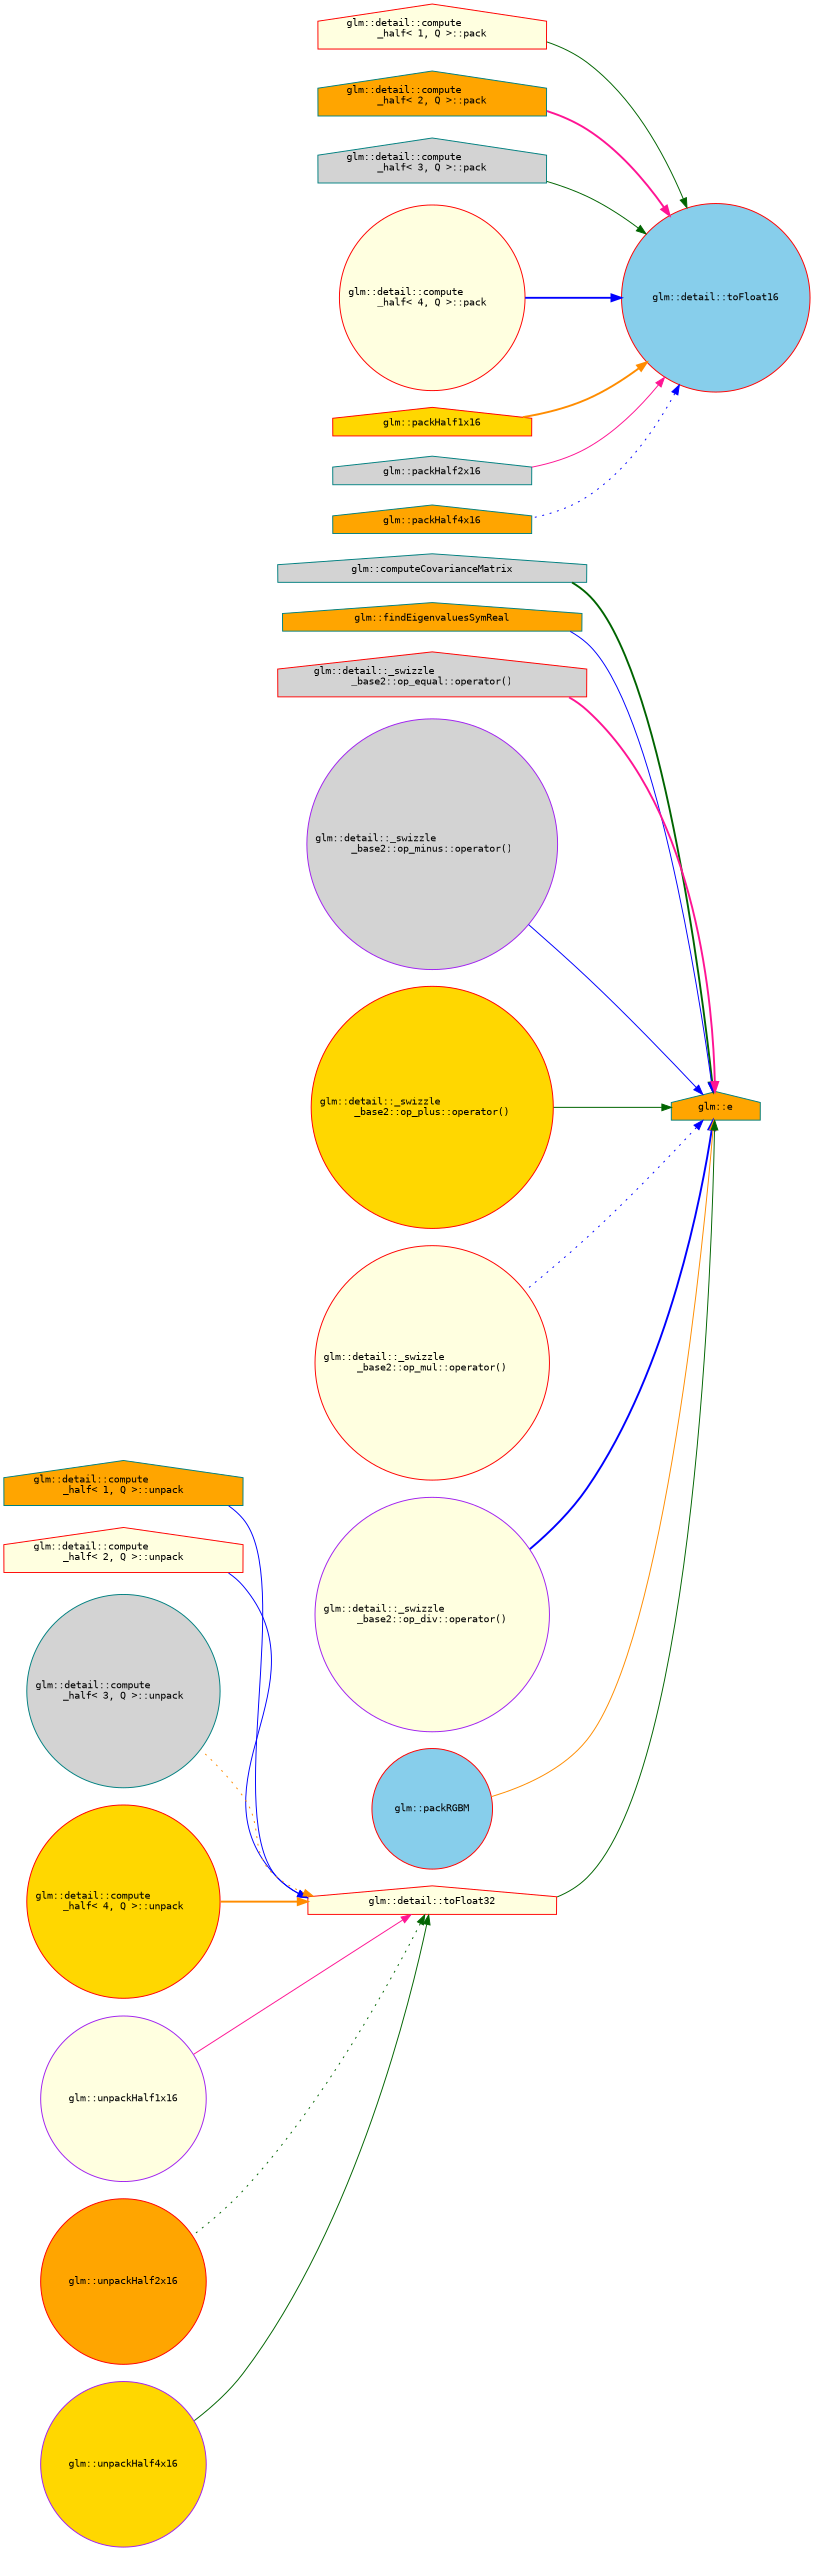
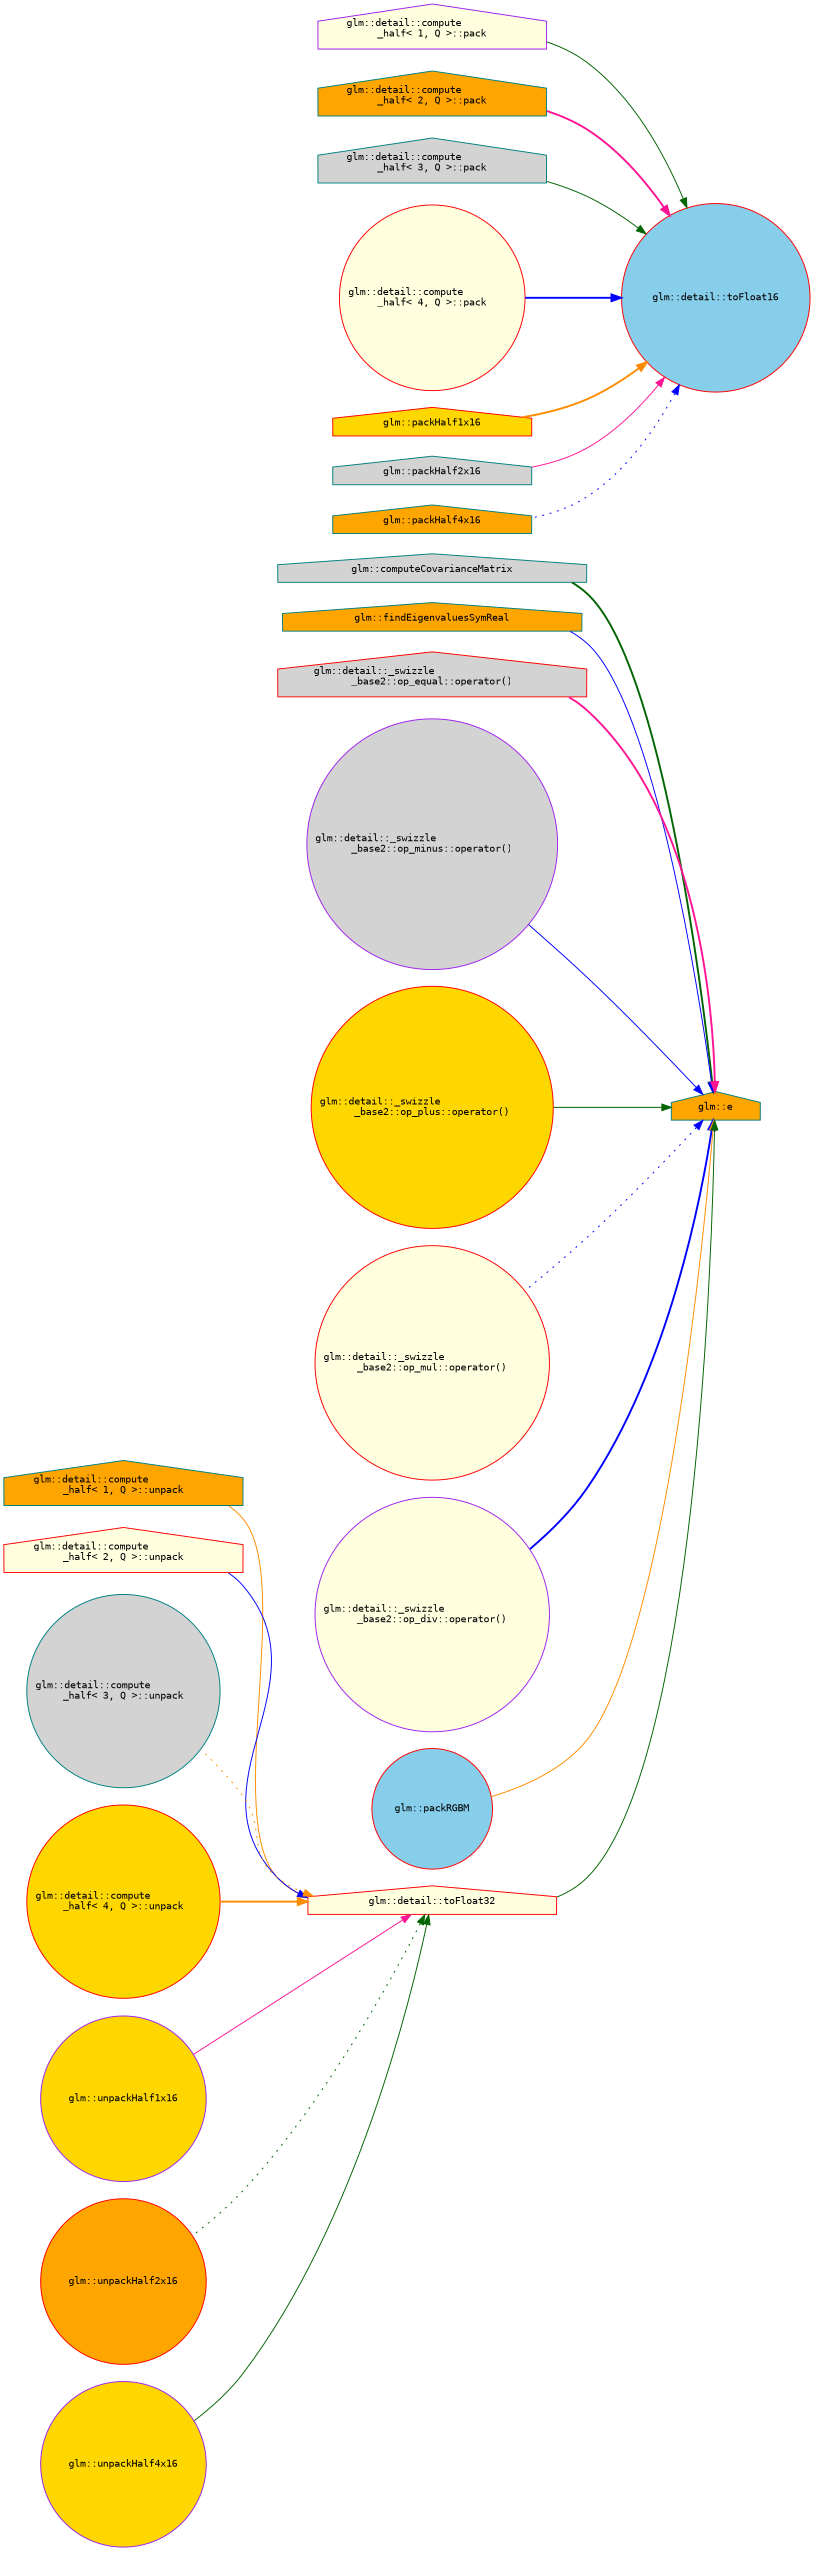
(432, 29) -> (432, 29)
(259, 1702) -> (259, 1702)
(123, 2099) -> (123, 2099)
